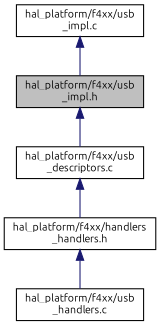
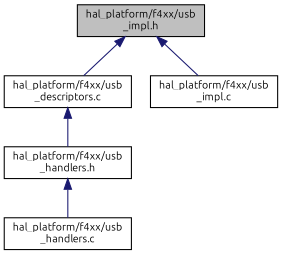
(80, 62) -> (182, 60)
(80, 234) -> (68, 163)
